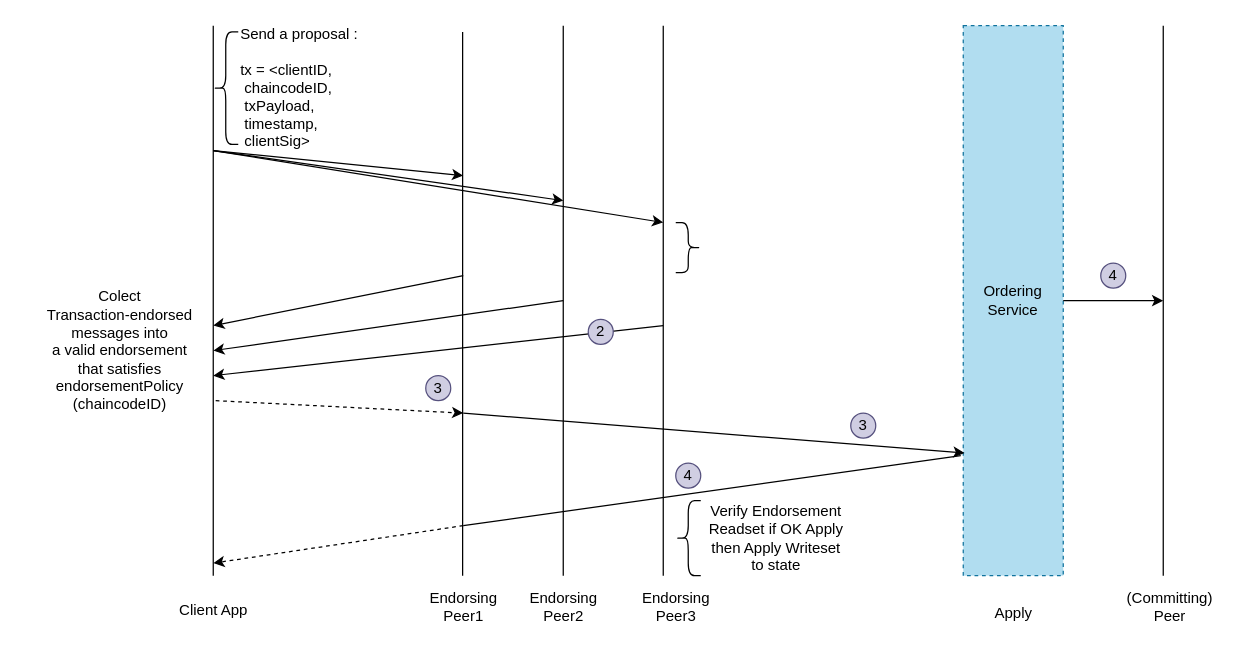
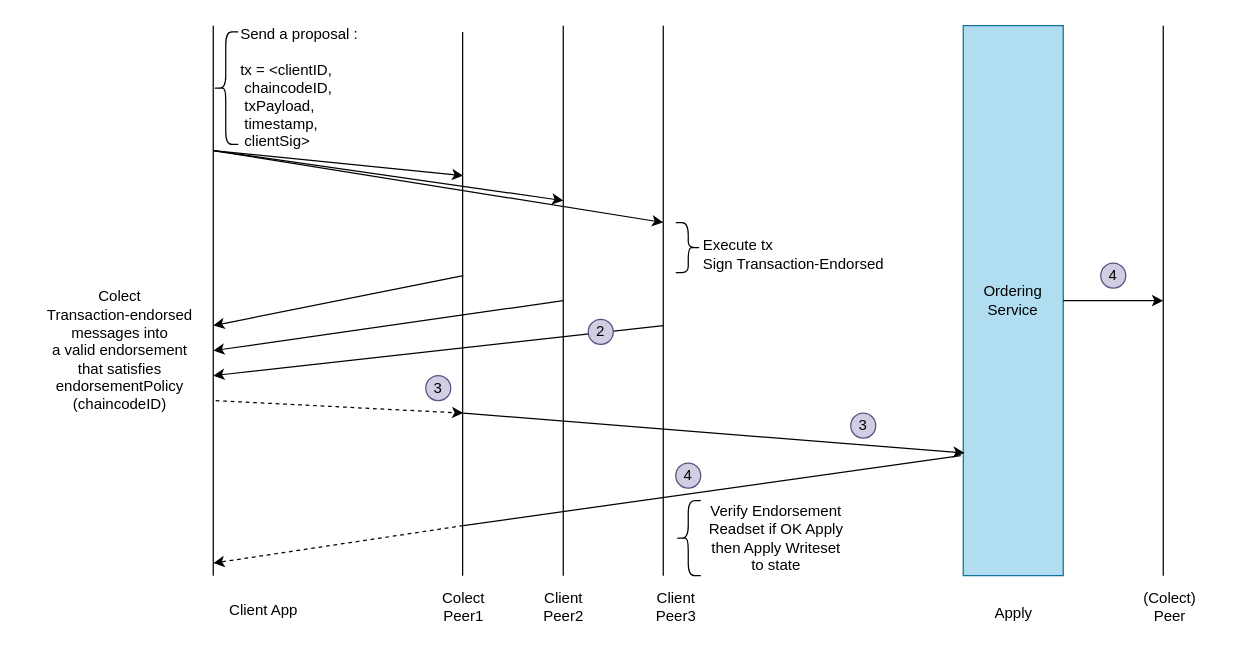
none -> (813, 254)
(1013, 301) -> (1013, 301)
(464, 607) -> (464, 607)
(564, 607) -> (564, 607)
(676, 607) -> (676, 607)
(1170, 607) -> (1170, 607)
(213, 619) -> (263, 619)
